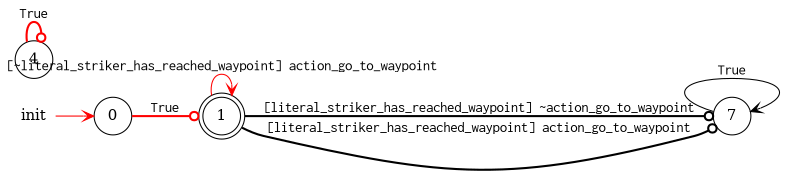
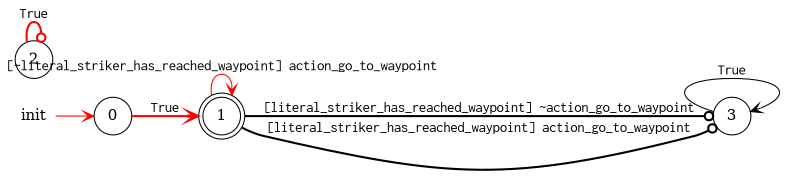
(34, 60) -> (34, 60)
(161, 116) -> (160, 116)
(732, 116) -> (732, 116)
